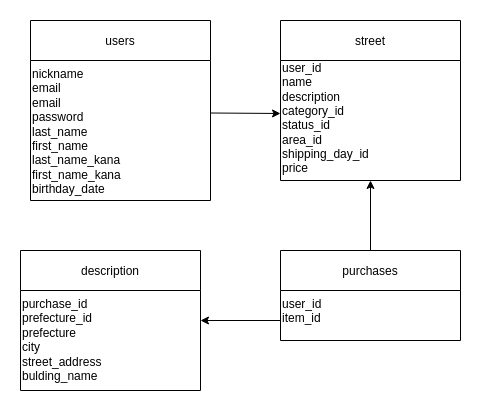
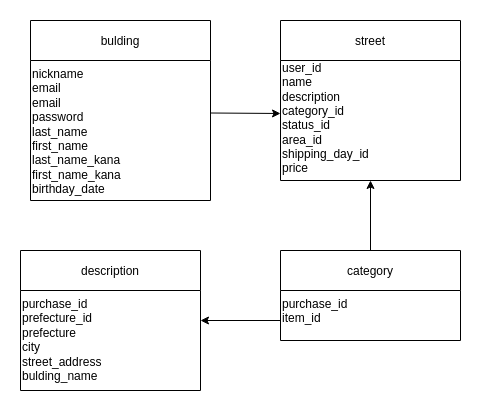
(120, 41) -> (120, 41)
(370, 271) -> (370, 271)
(304, 312) -> (318, 312)
